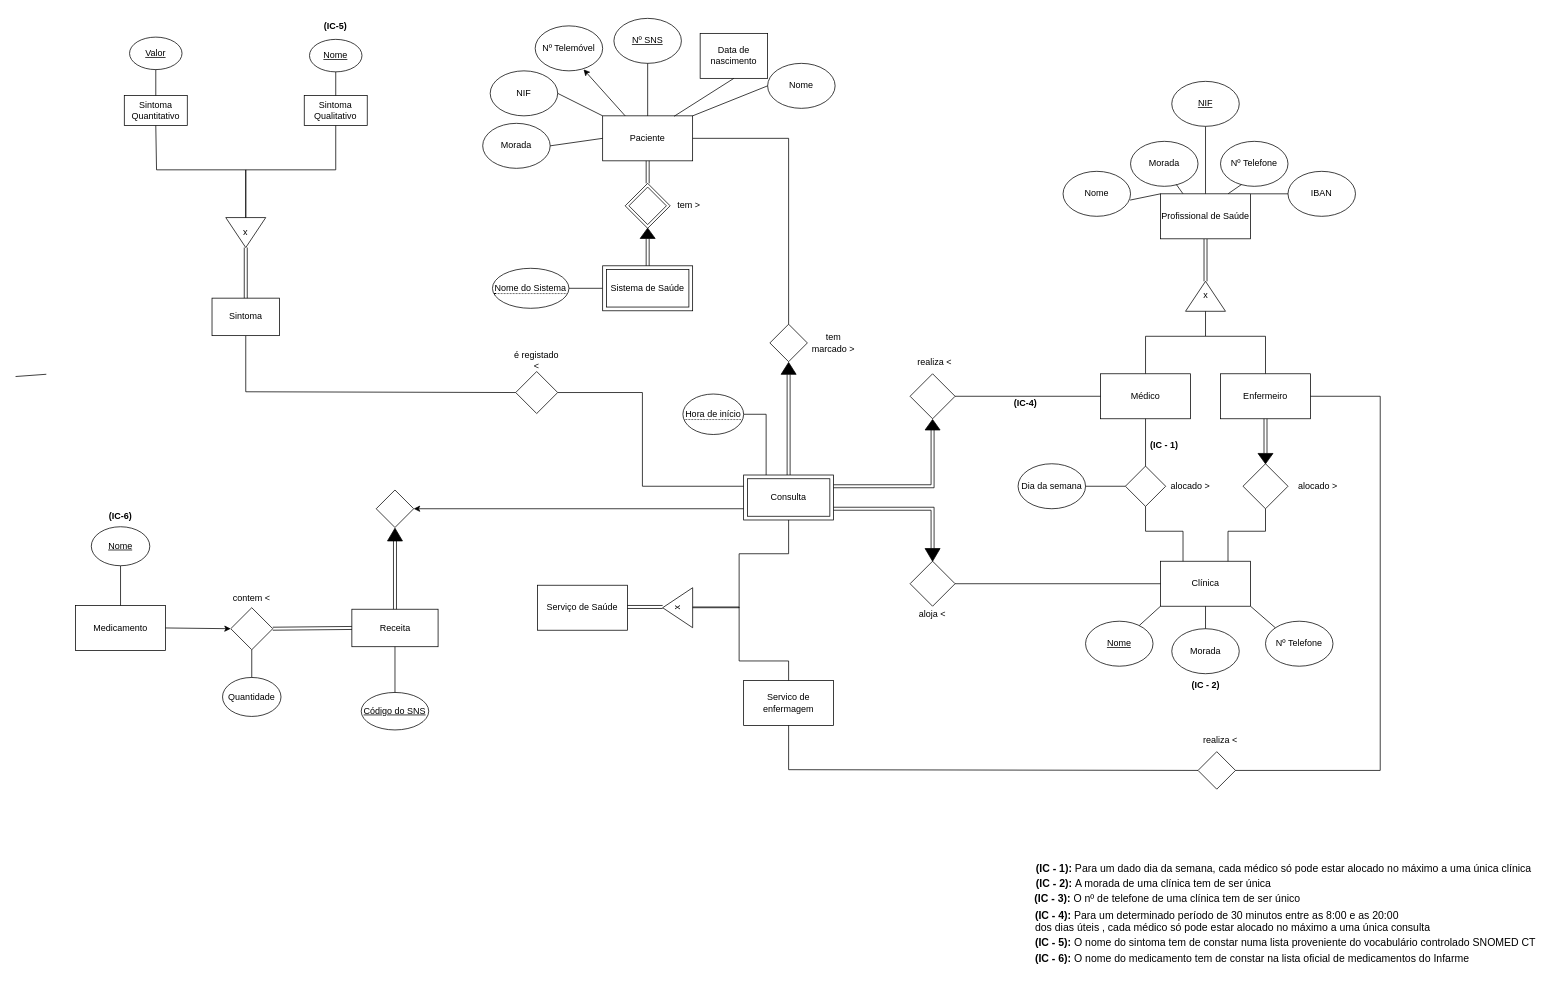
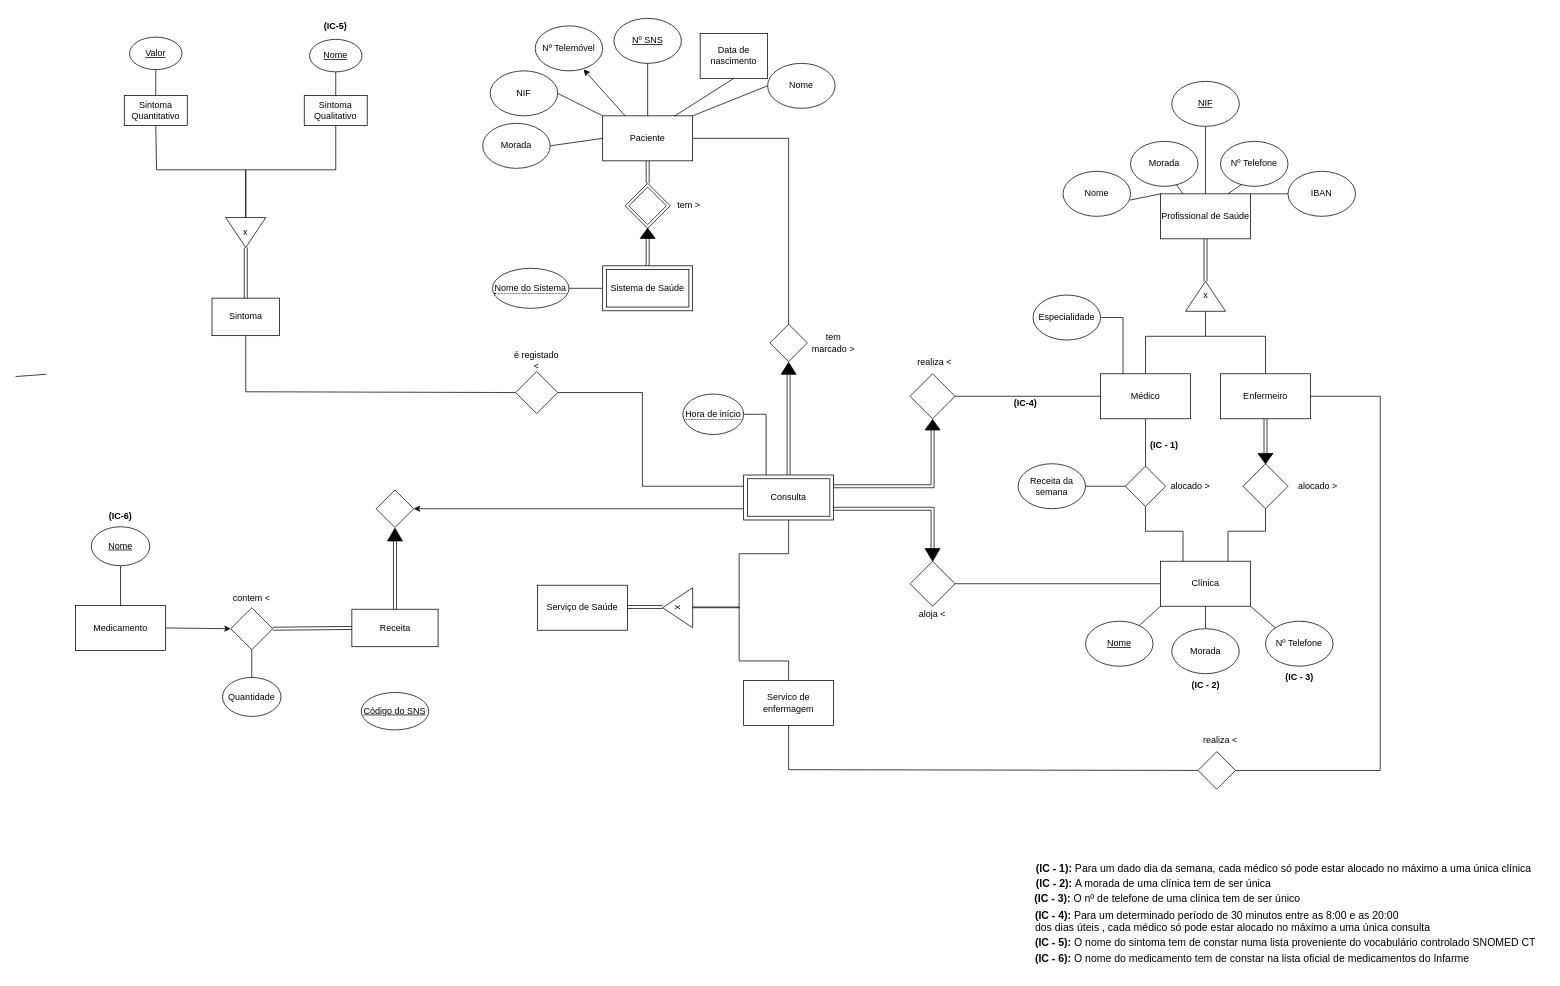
none -> (1067, 318)
none -> (1123, 335)
(1052, 486) -> (1052, 486)
(395, 670) -> none
none -> (1299, 678)
